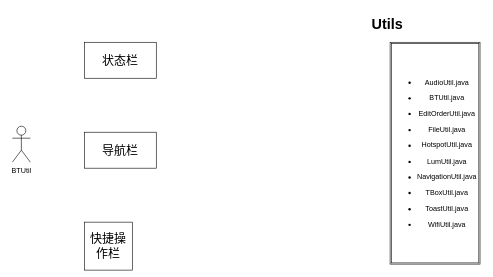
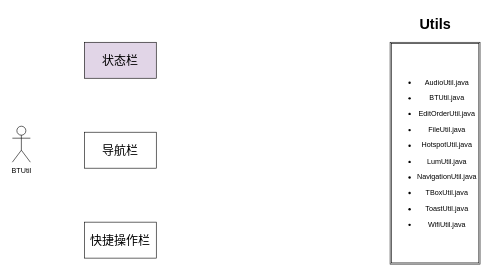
(387, 24) -> (435, 24)
(120, 60) -> (120, 60)
(108, 246) -> (120, 240)
